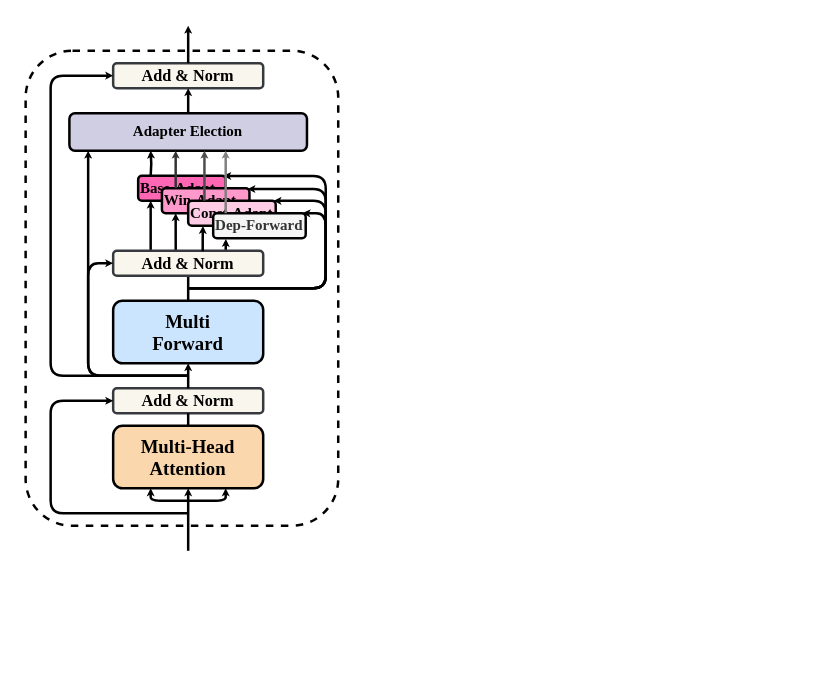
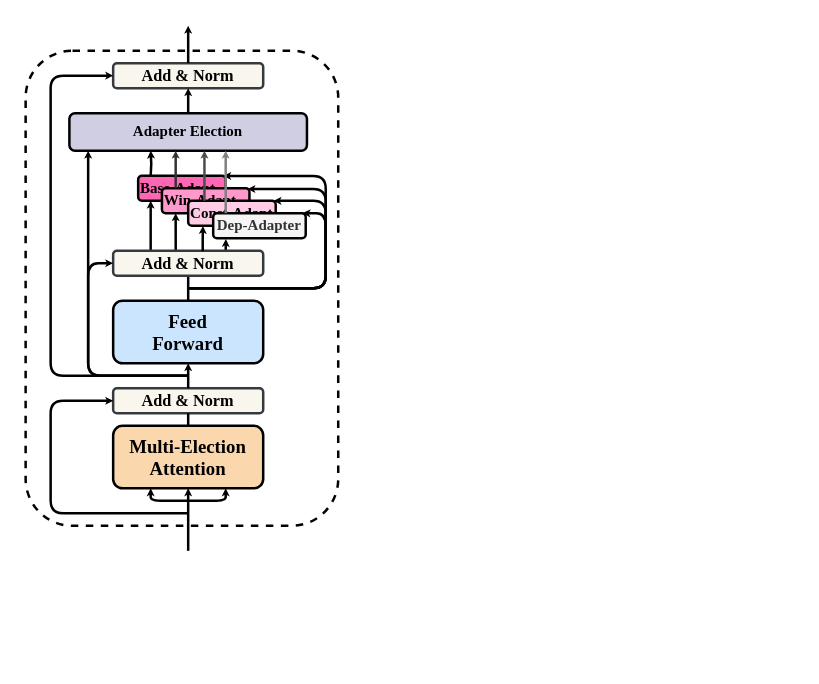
(259, 226) -> (259, 226)
(188, 332) -> (188, 332)
(188, 457) -> (188, 457)
